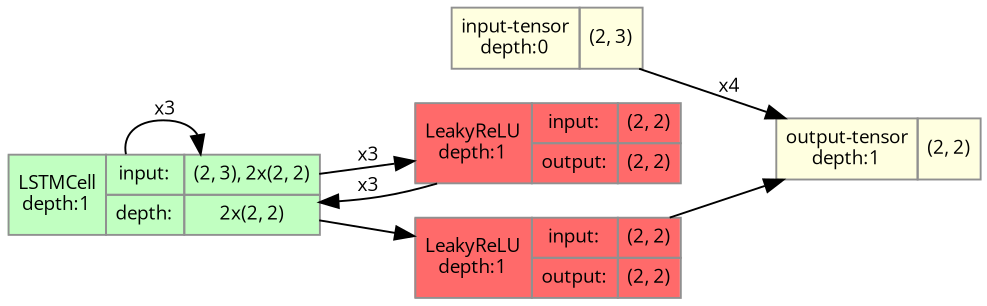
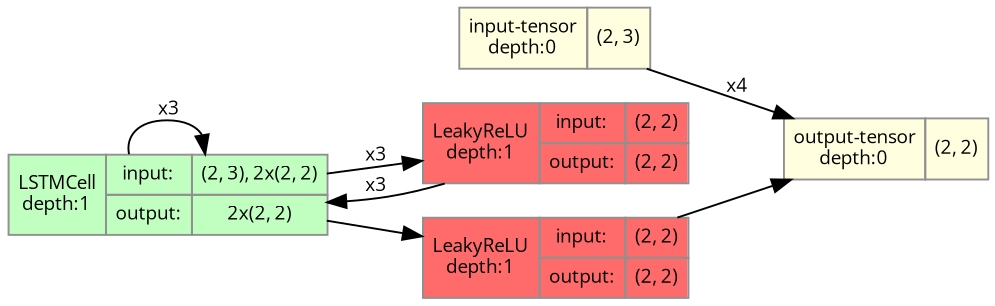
(847, 159) -> (855, 159)
(145, 214) -> (149, 214)
